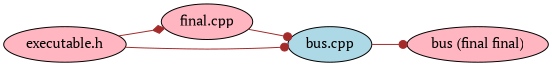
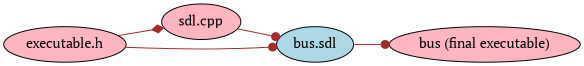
(207, 22) -> (201, 22)
(330, 44) -> (315, 44)
(478, 44) -> (485, 44)
